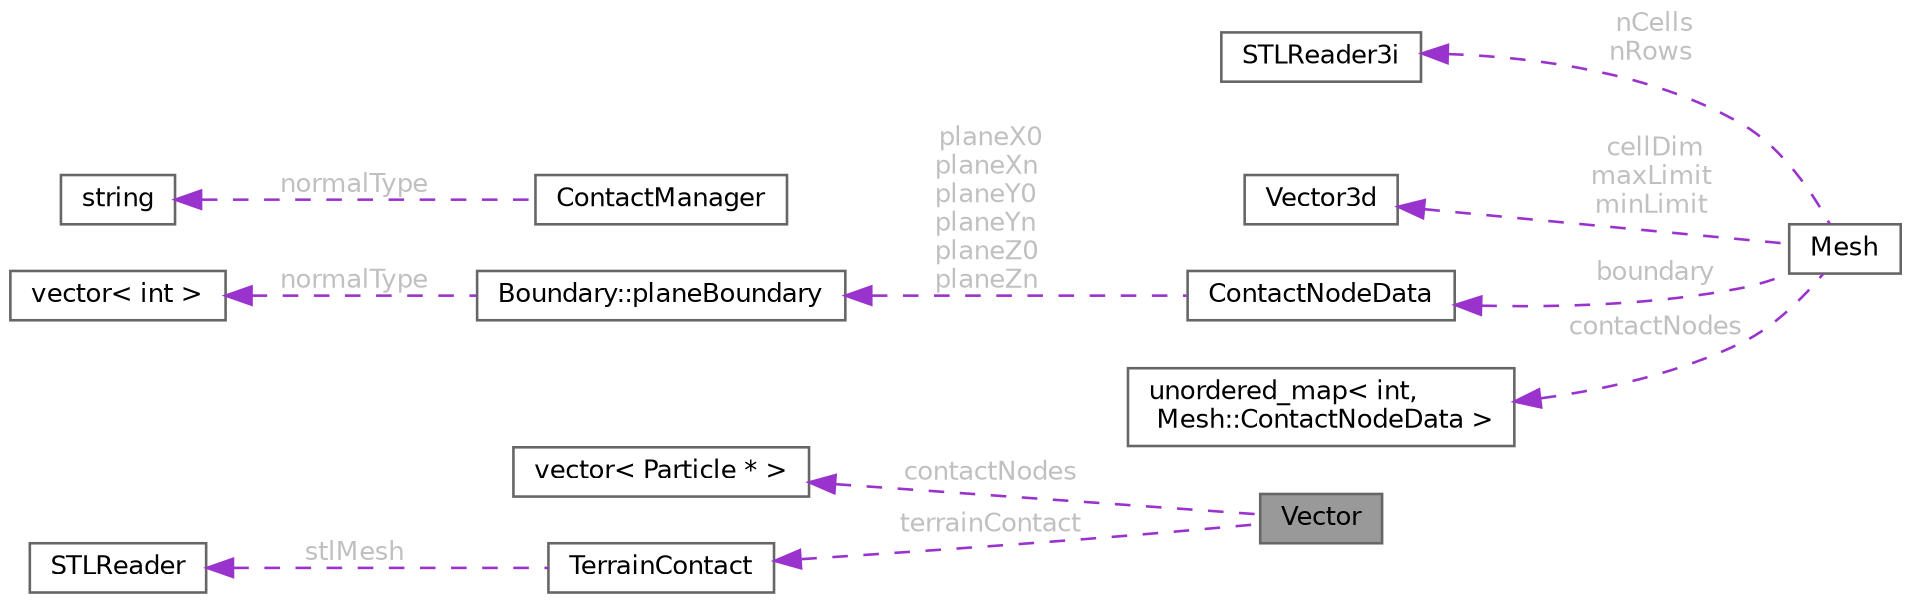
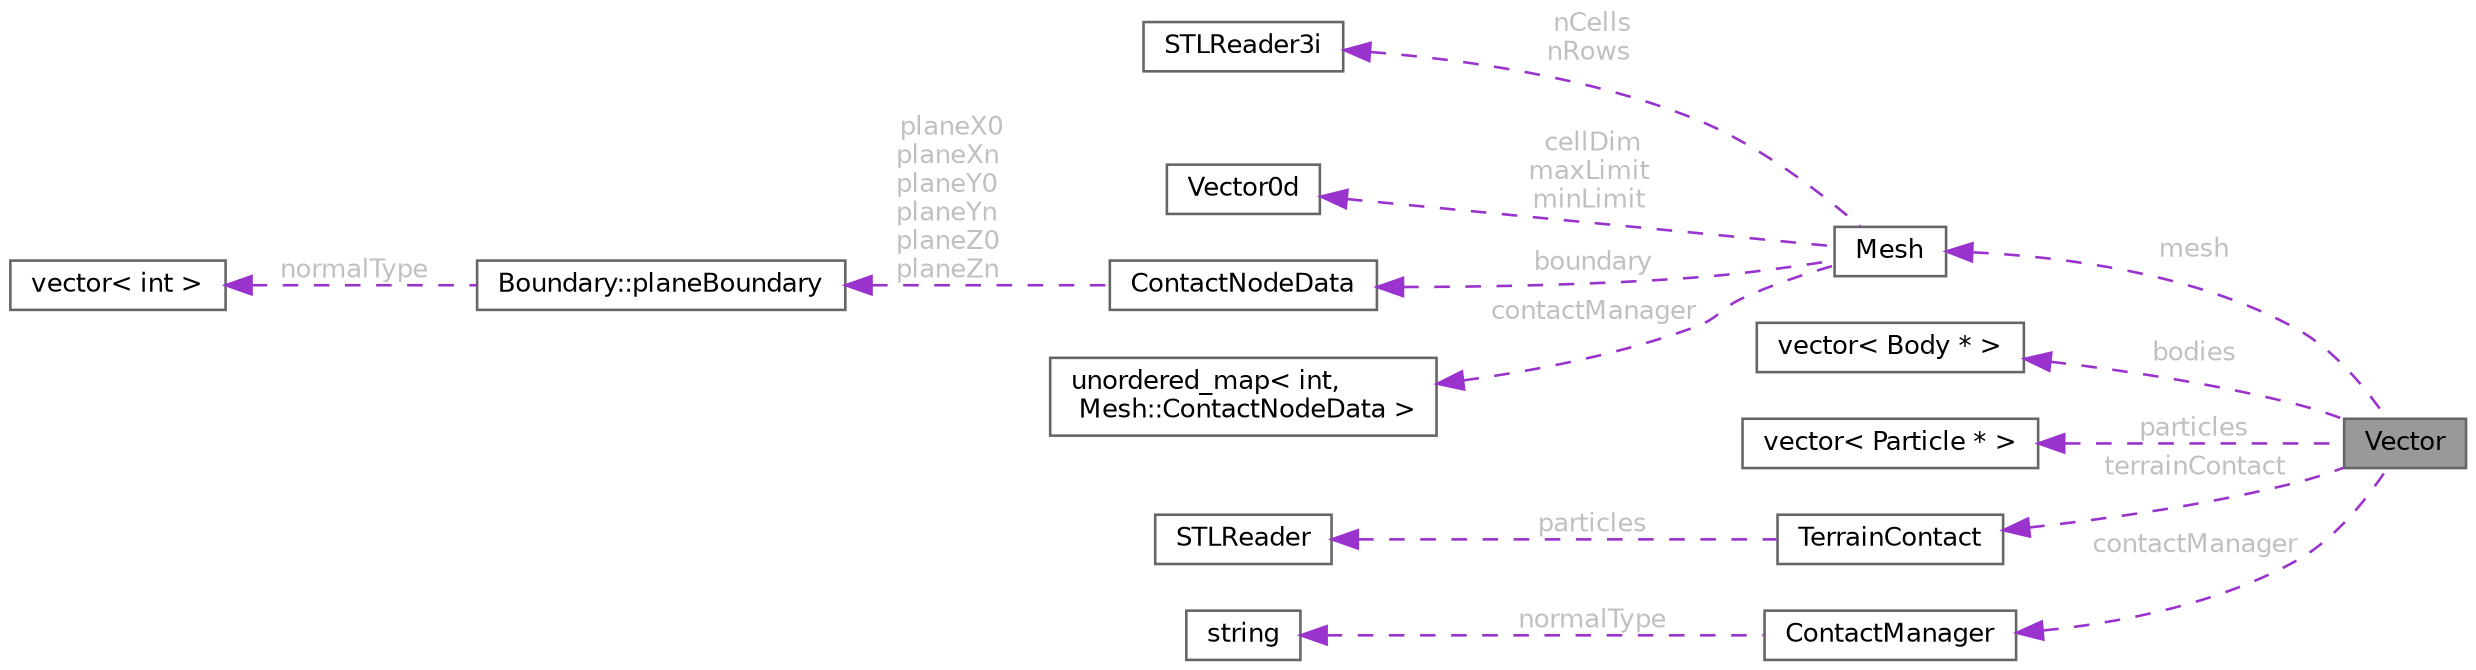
(1321, 200) -> (1243, 189)
none -> (2201, 289)
(1652, 328) -> (1590, 312)
none -> (1890, 347)
(987, 473) -> (2191, 429)
(351, 554) -> (1590, 525)
none -> (2236, 588)
